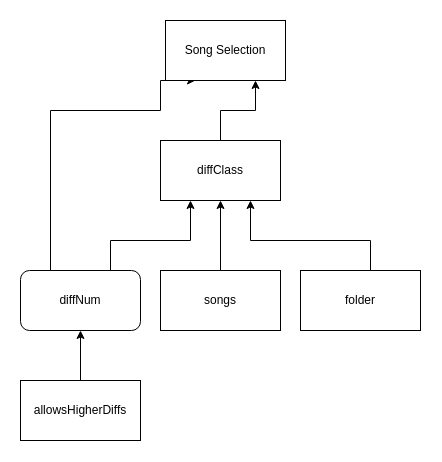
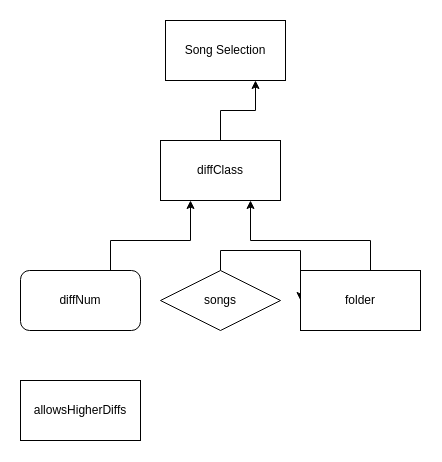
(51, 119) -> none
(221, 230) -> (270, 251)
(221, 301) -> (221, 301)
(81, 359) -> none
